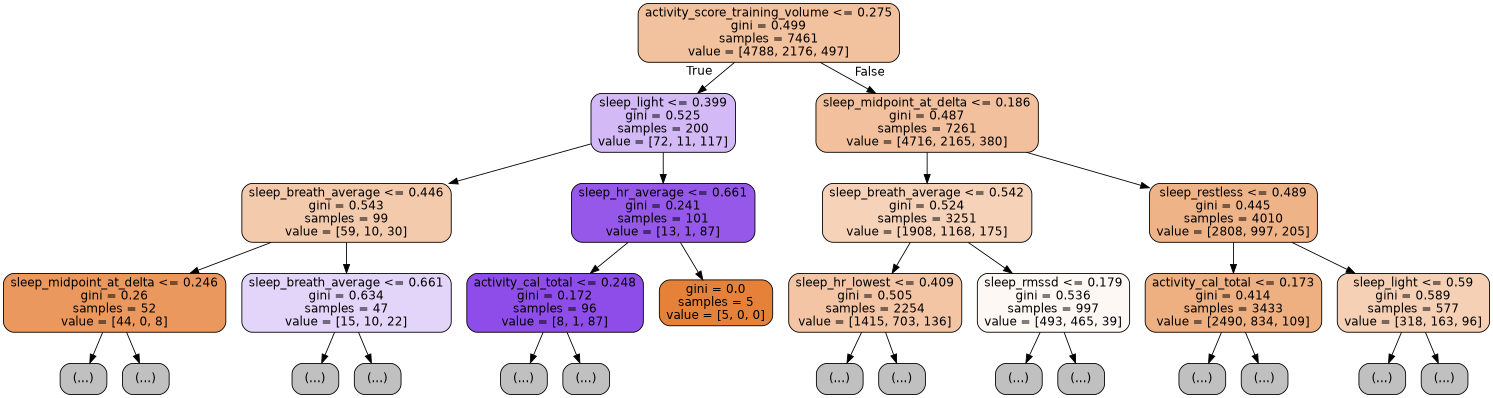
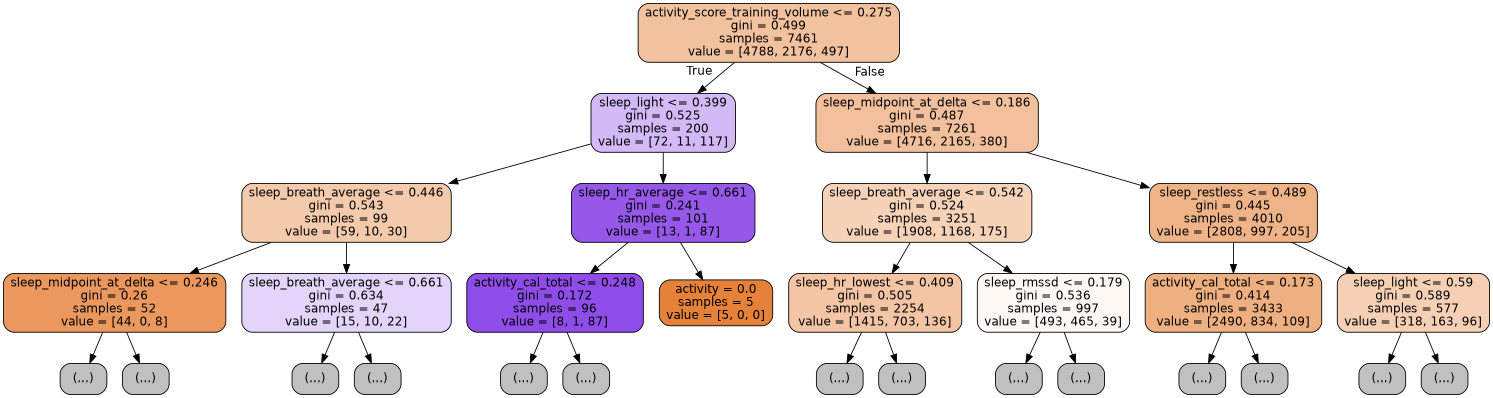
(716, 303) -> (716, 303)
